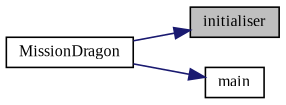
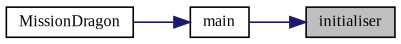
(154, 37) -> (270, 22)
